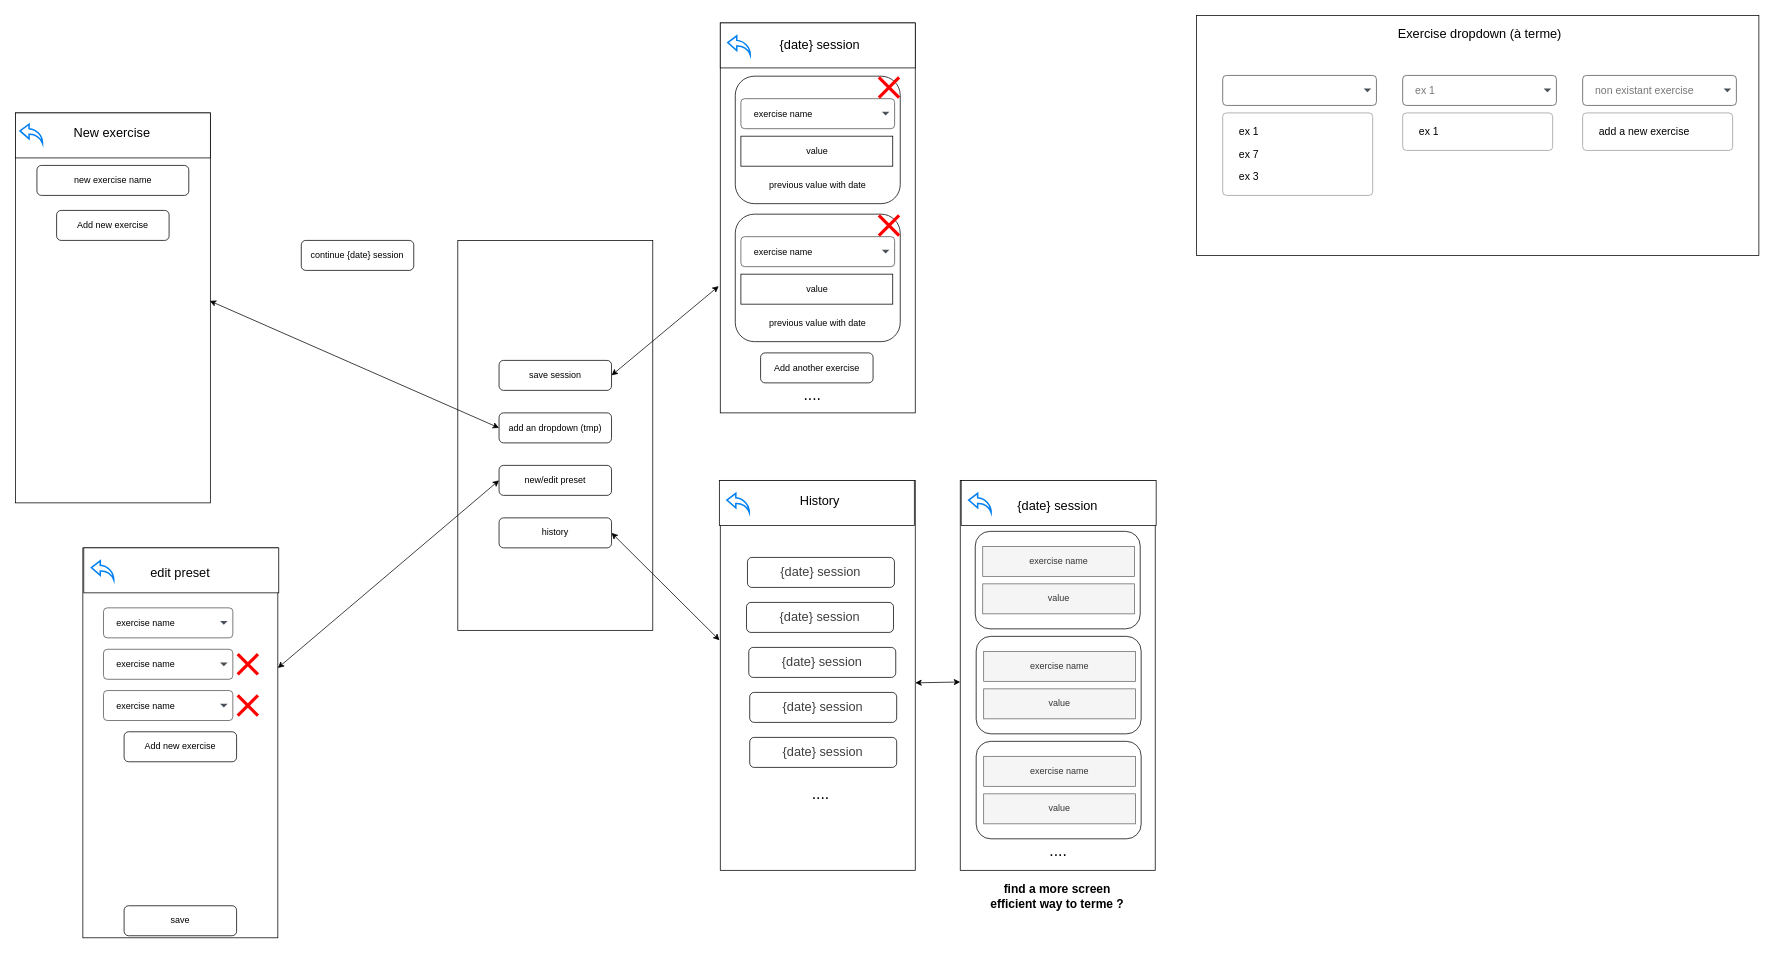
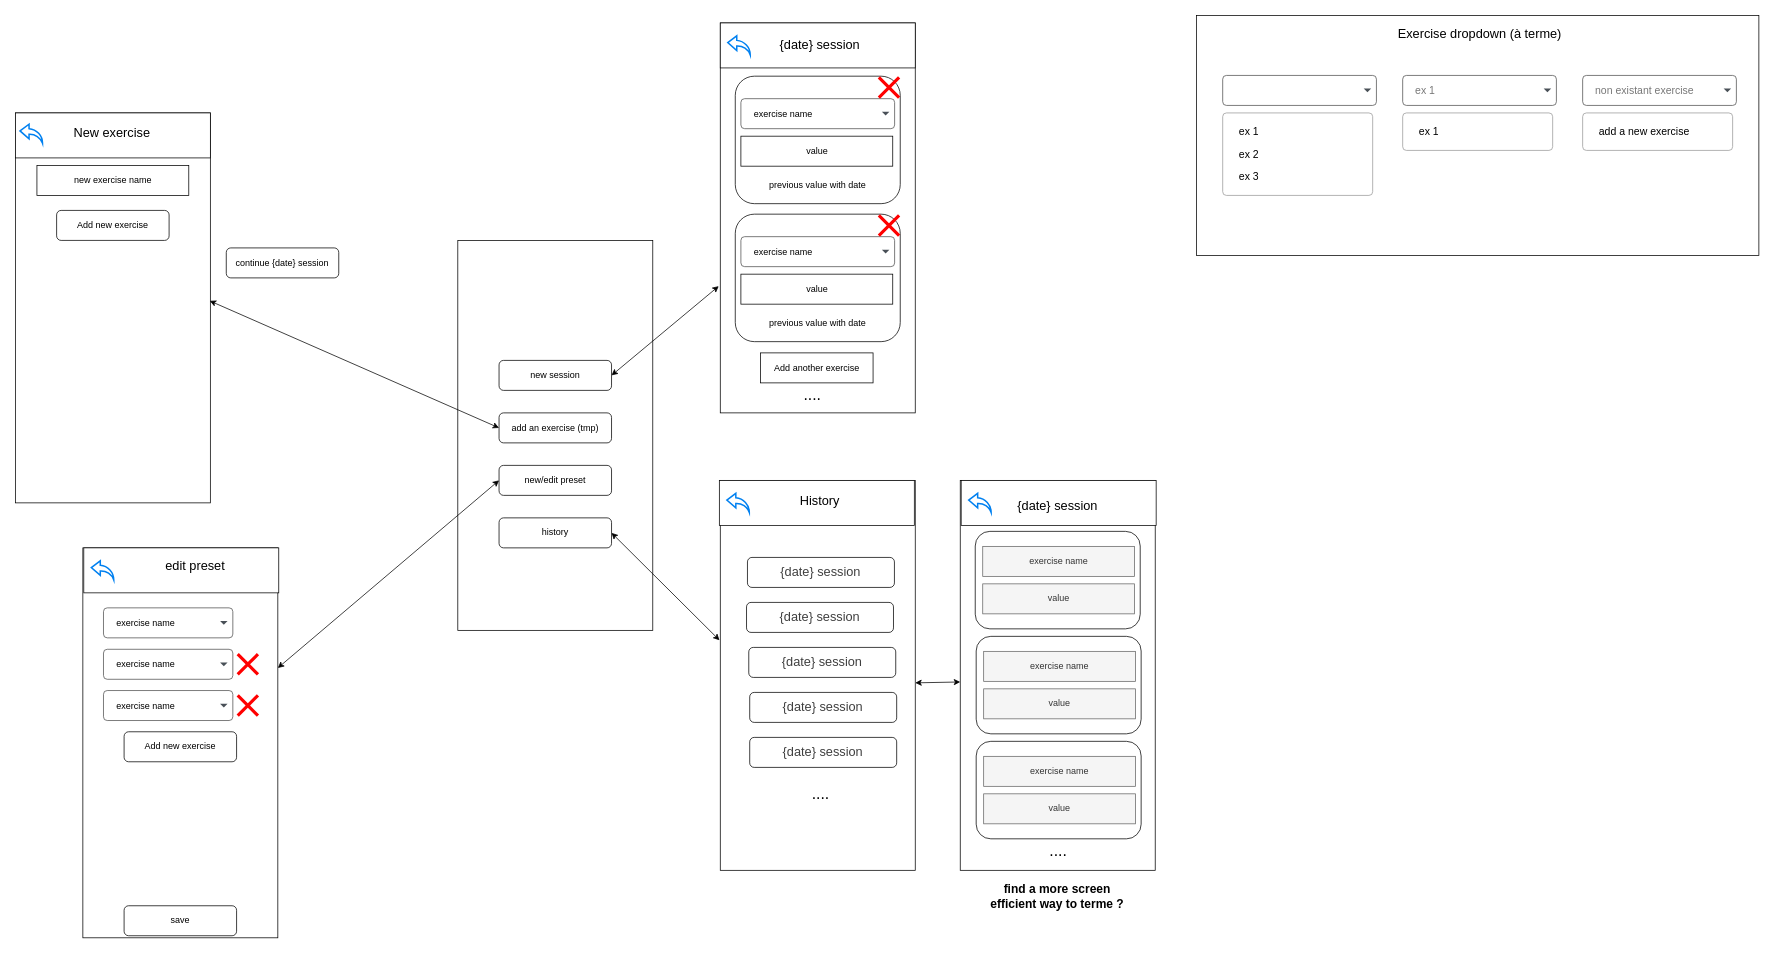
(1250, 154) -> (1250, 154)
(113, 180) -> (113, 180)
(358, 255) -> (283, 263)
(817, 368) -> (817, 368)
(555, 375) -> (555, 375)
(555, 428) -> (555, 428)
(180, 574) -> (195, 567)
